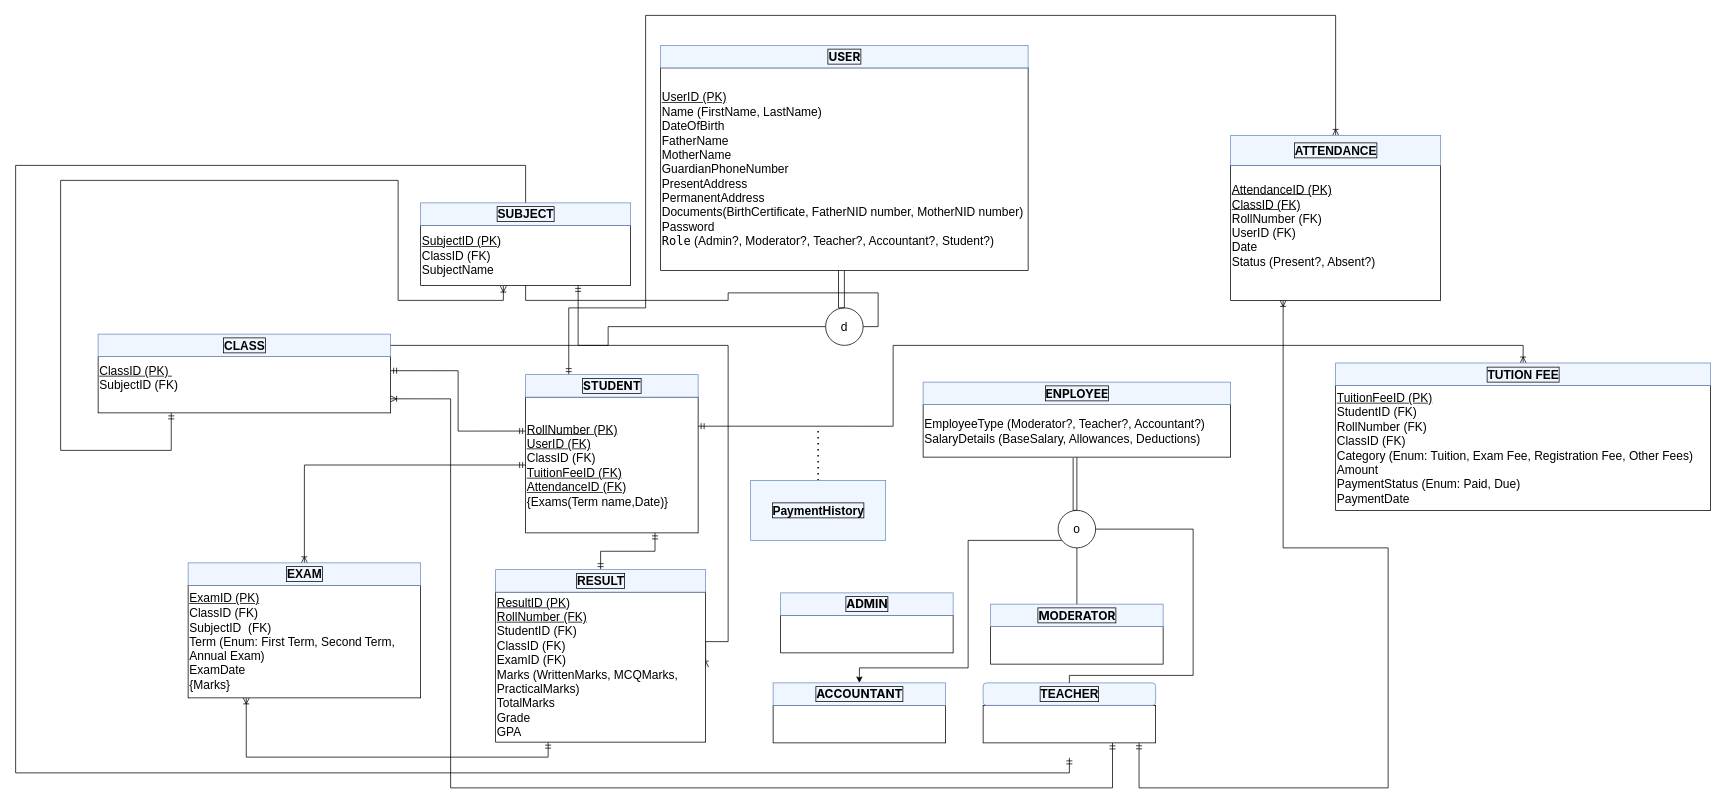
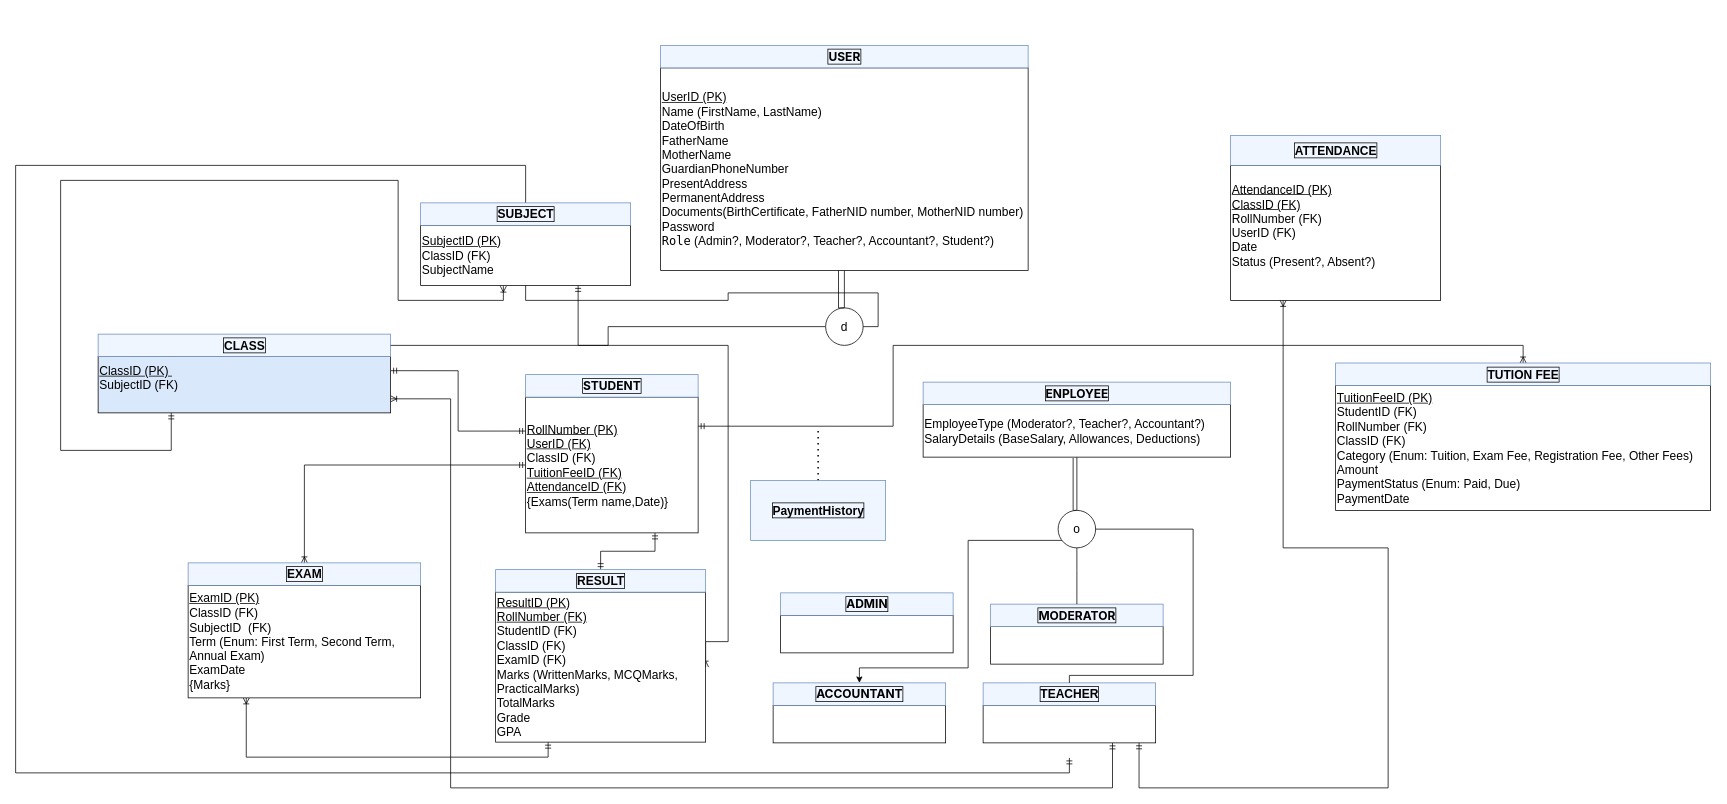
(903, 15) -> none
(244, 385) -> (244, 385)
(1069, 694) -> (1069, 694)
